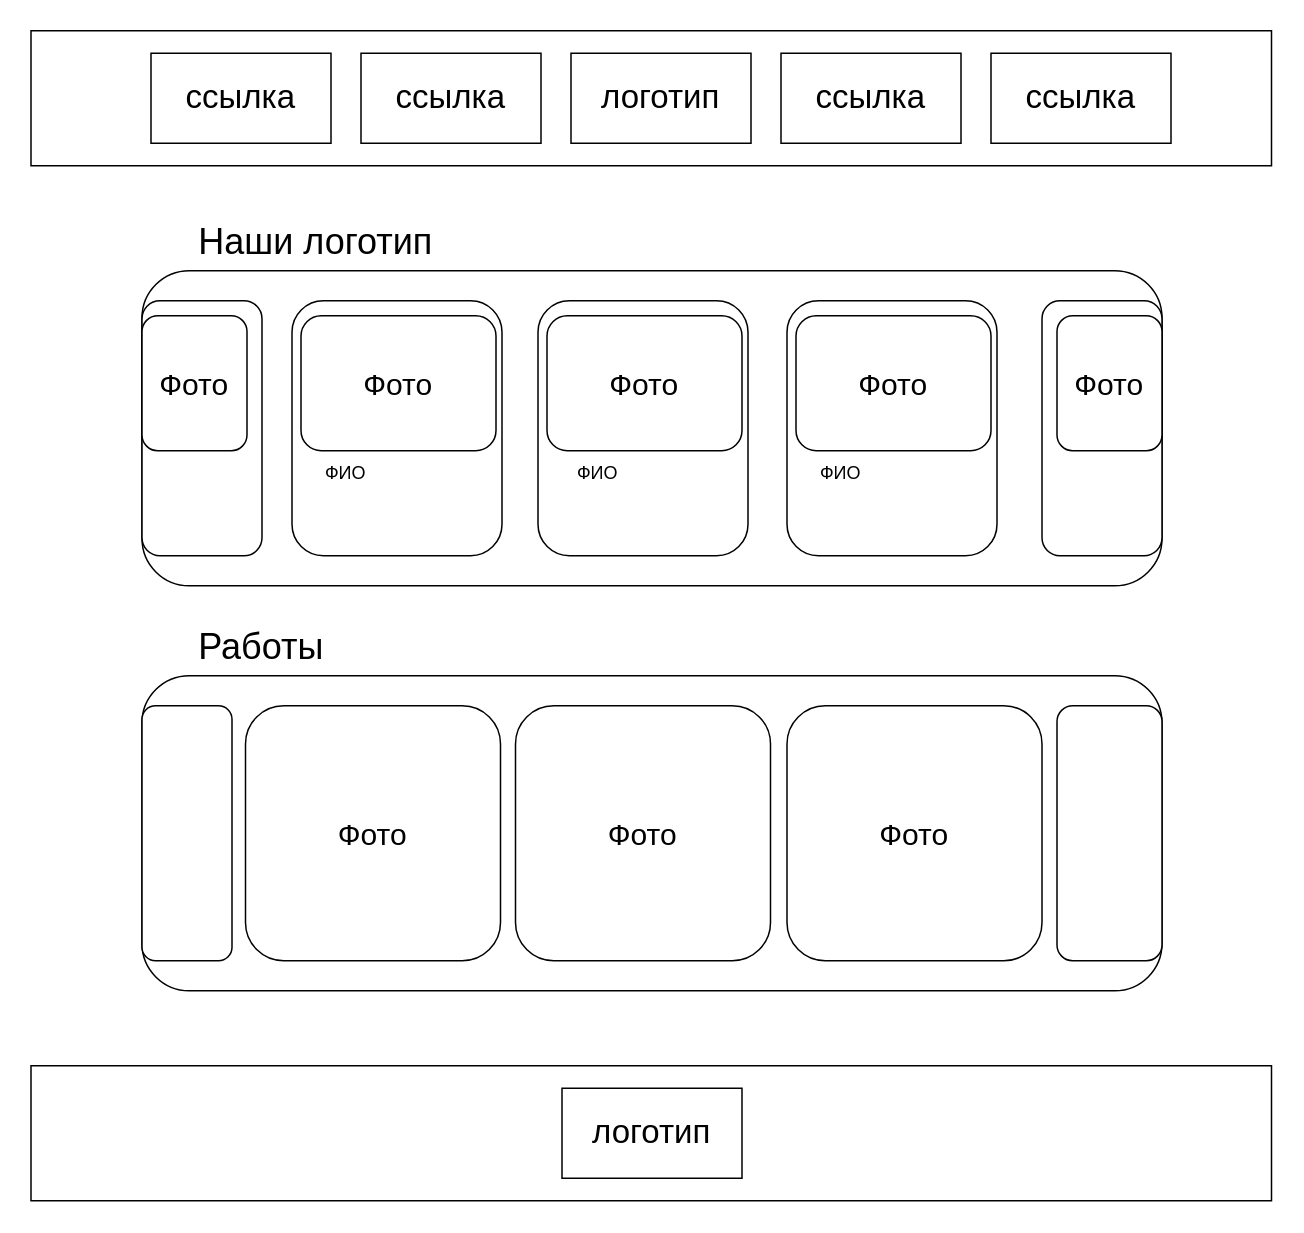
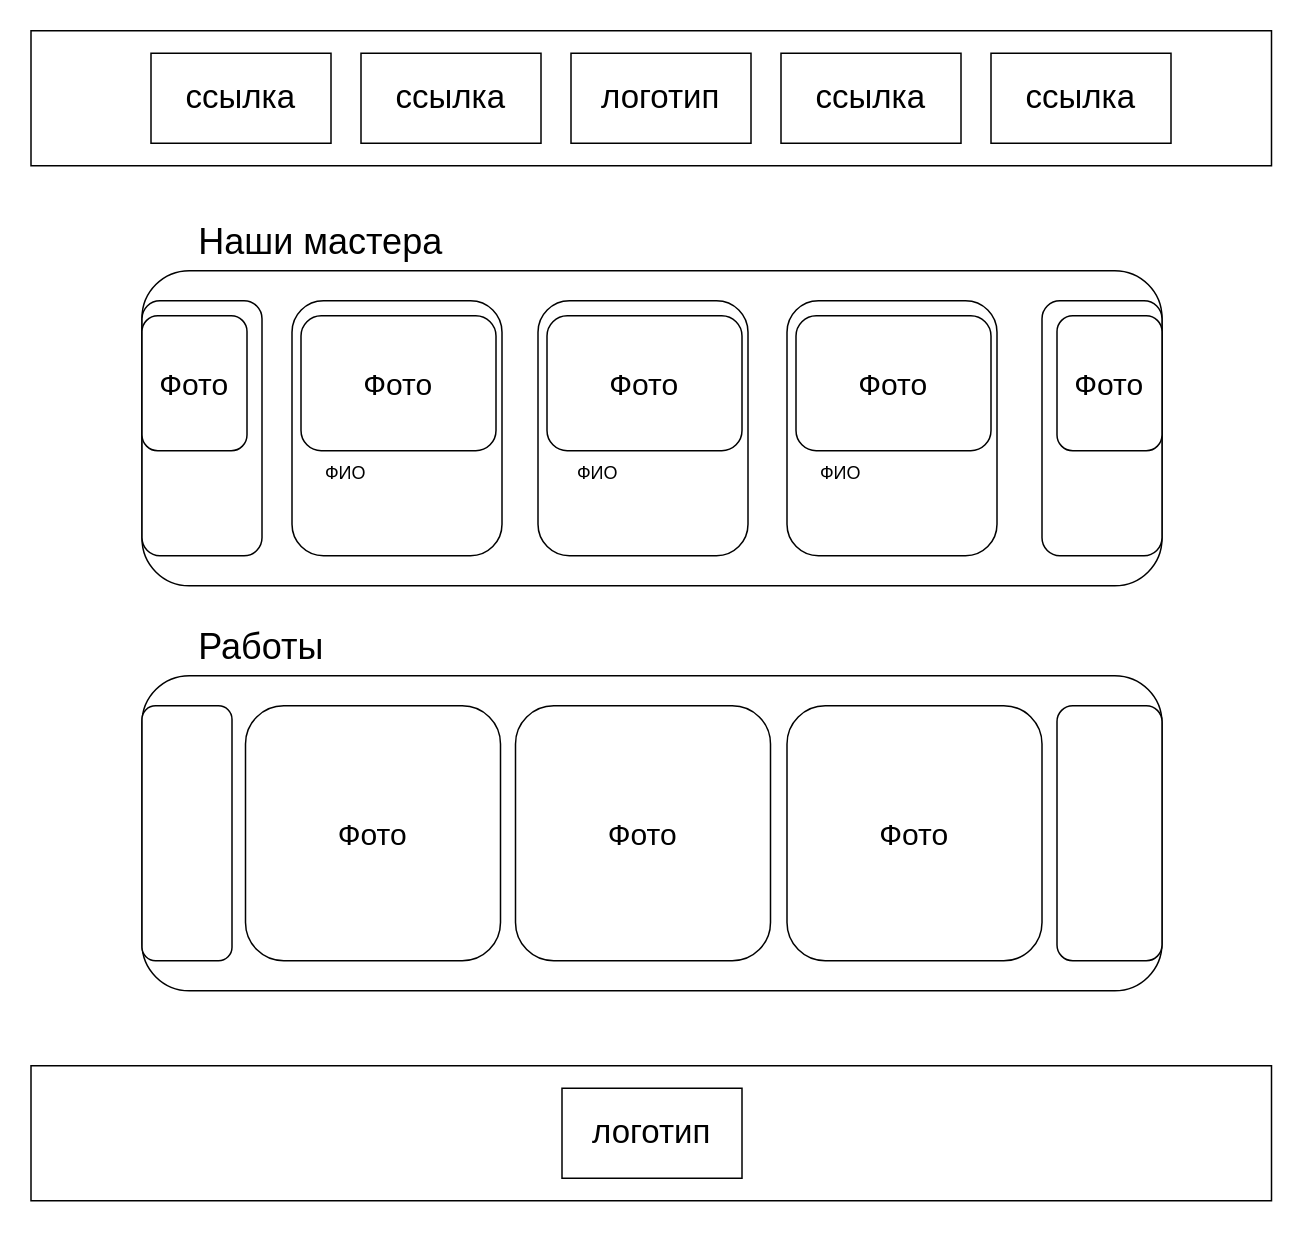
(257, 242) -> (257, 242)
